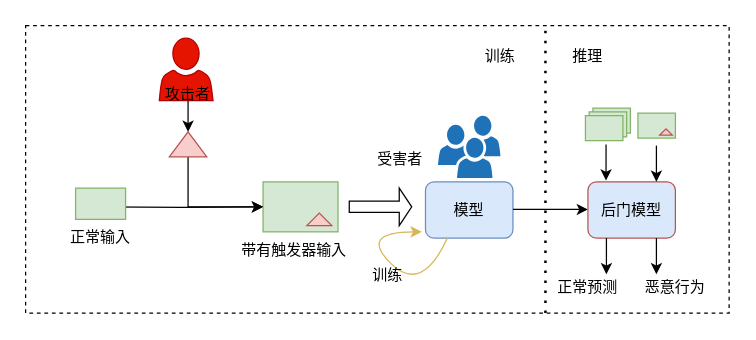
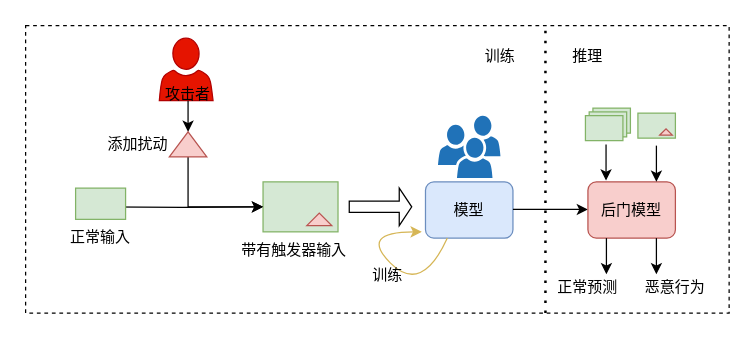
none -> (138, 144)
(401, 159) -> none
(632, 210) -> (632, 210)
